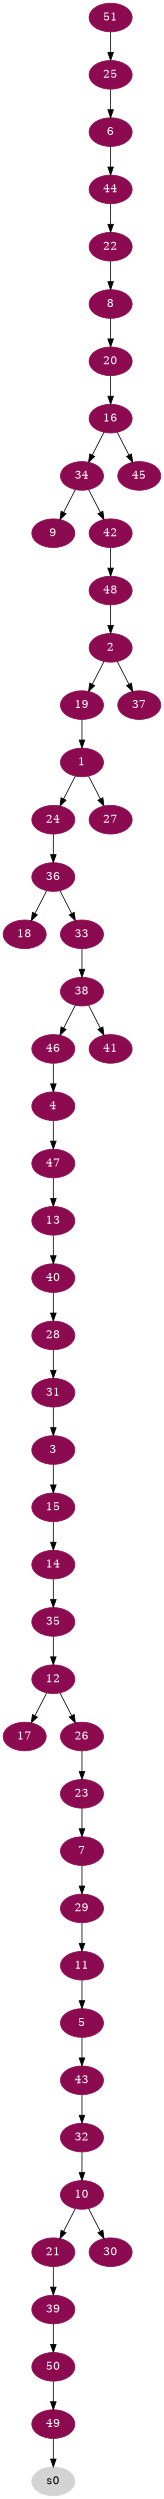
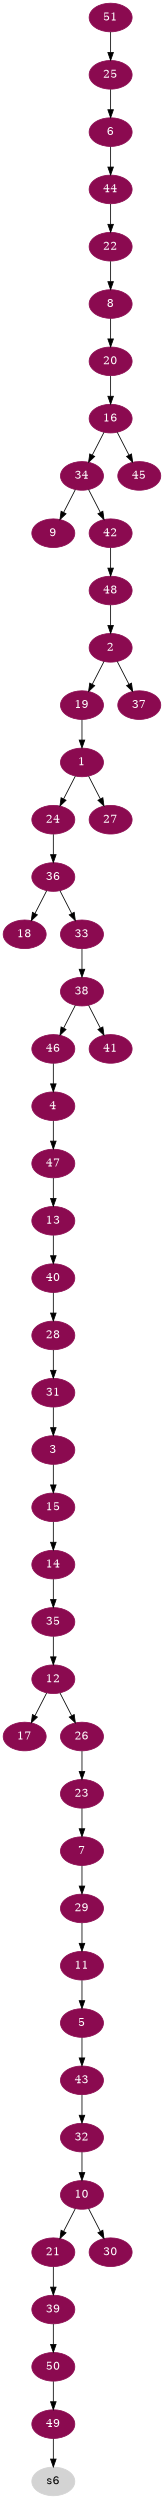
(53, 2481) -> (53, 2481)
